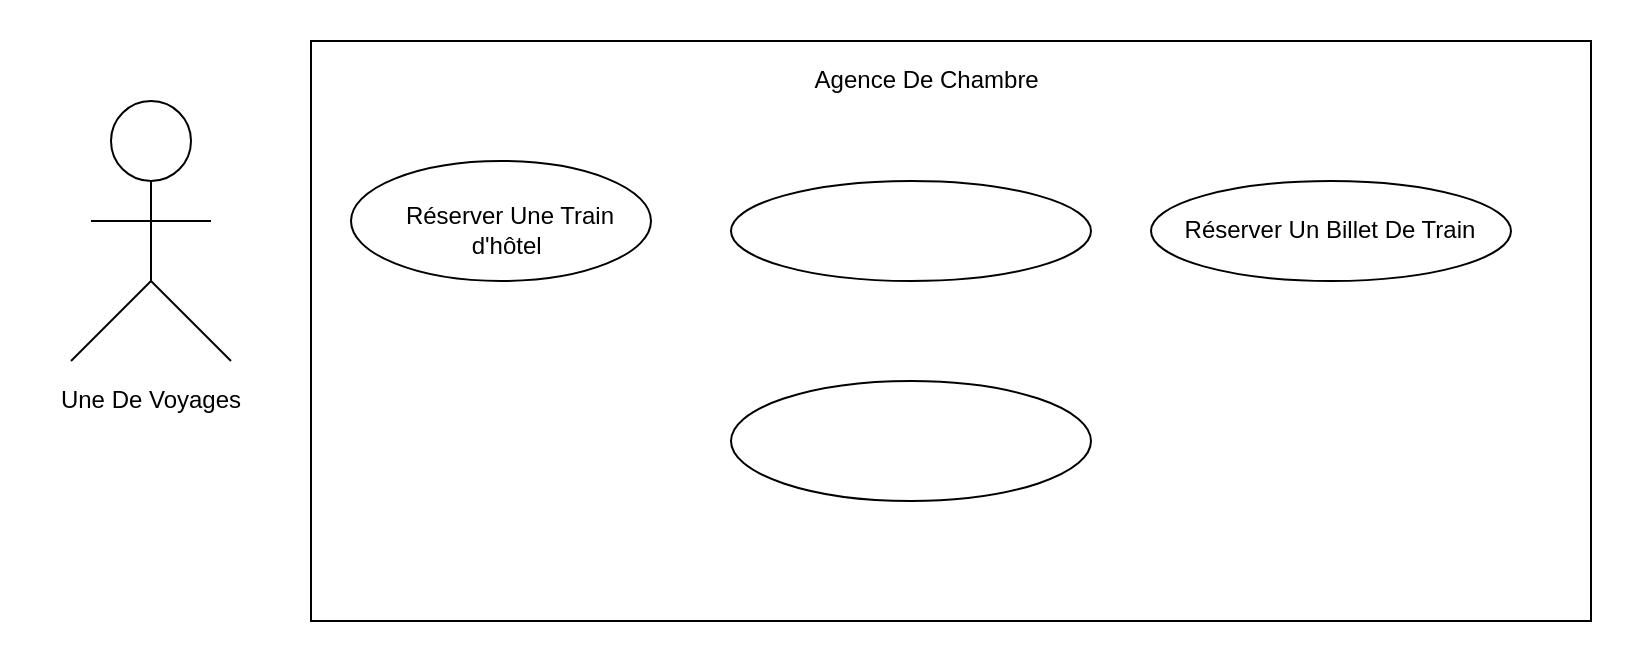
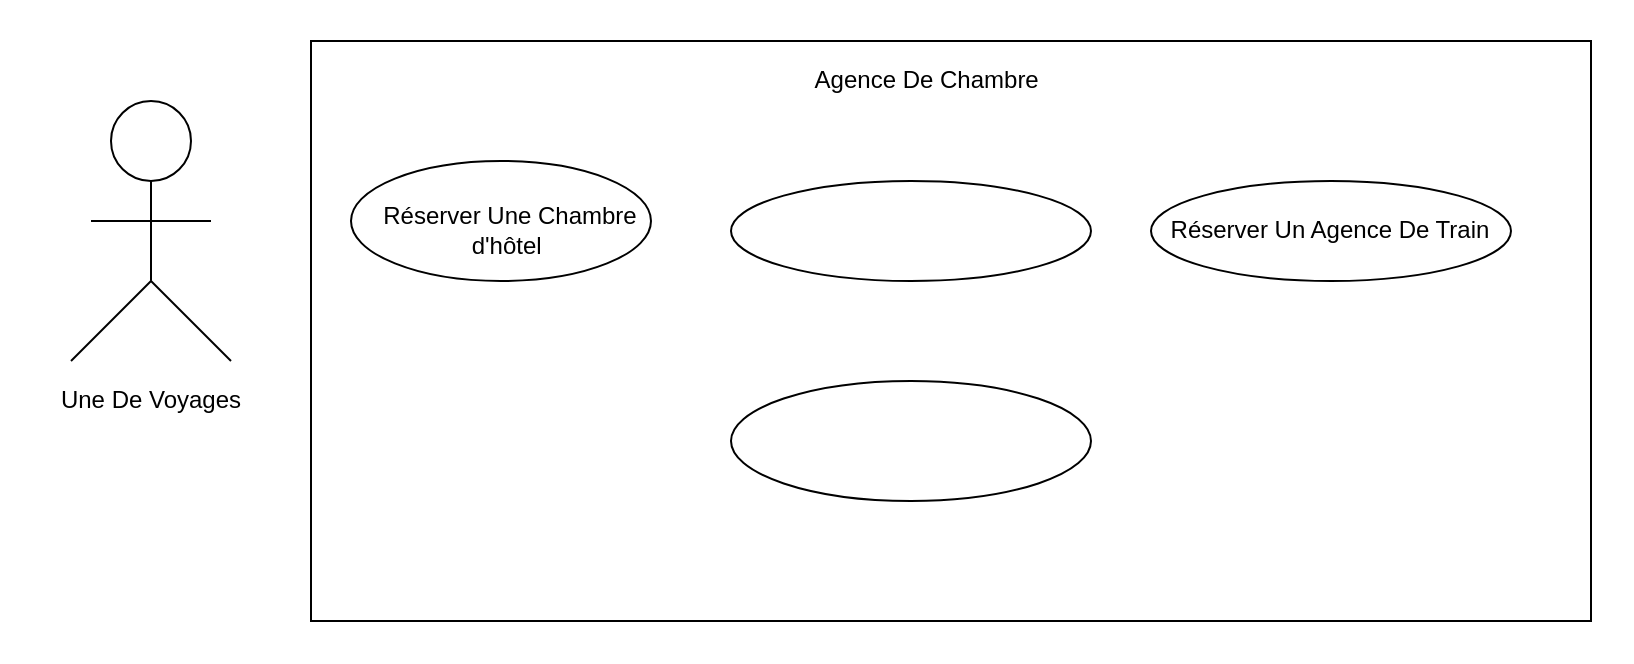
(511, 231) -> (511, 231)
(1331, 231) -> (1331, 231)
